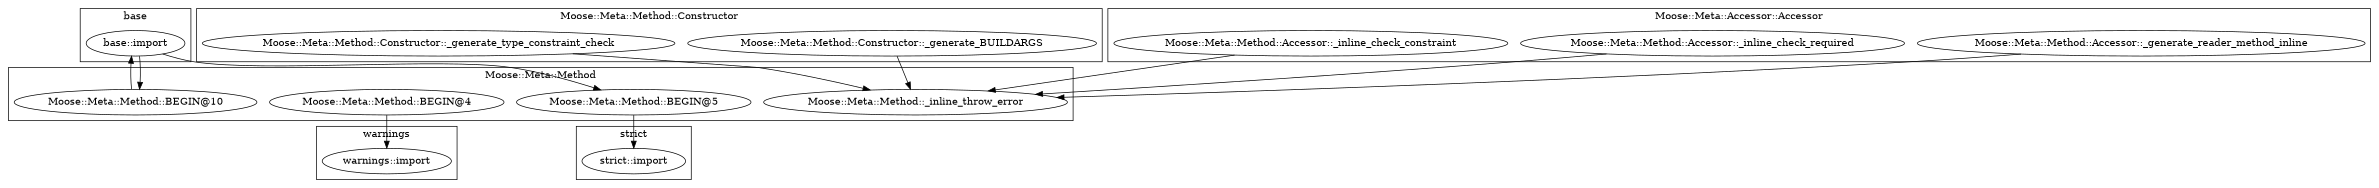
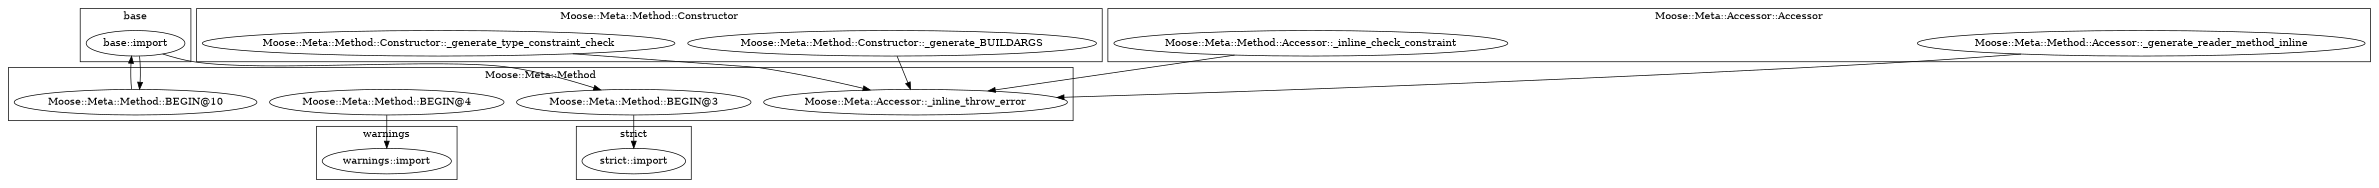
(1713, 43) -> none
(634, 102) -> (634, 102)
(916, 102) -> (916, 102)
